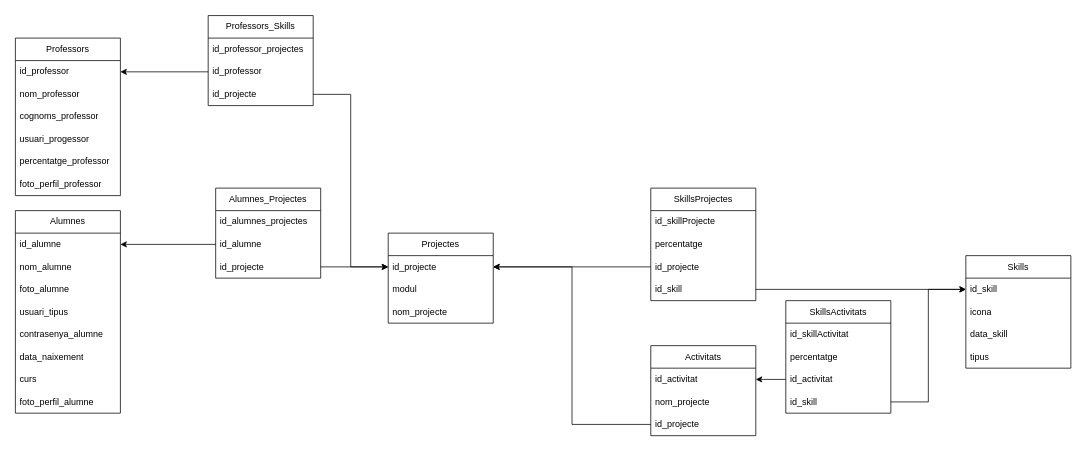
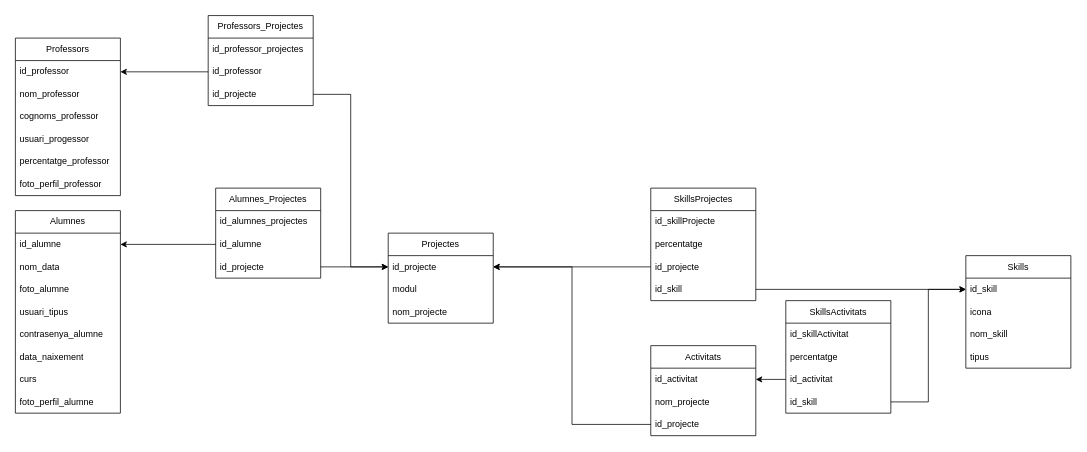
(261, 27) -> (261, 27)
(44, 267) -> (40, 267)
(992, 334) -> (989, 334)
